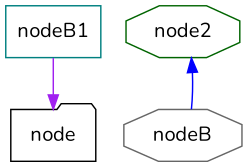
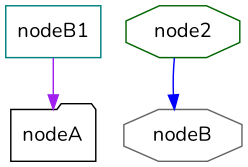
(193, 91) -> (173, 76)
(53, 135) -> (53, 135)
